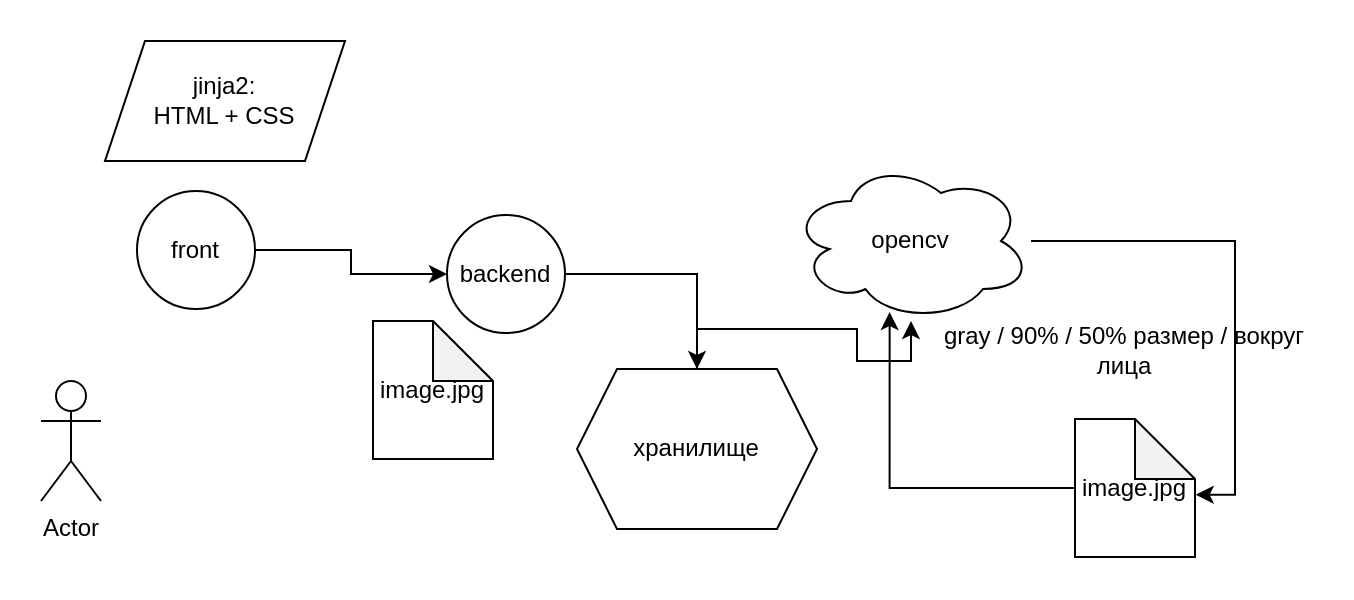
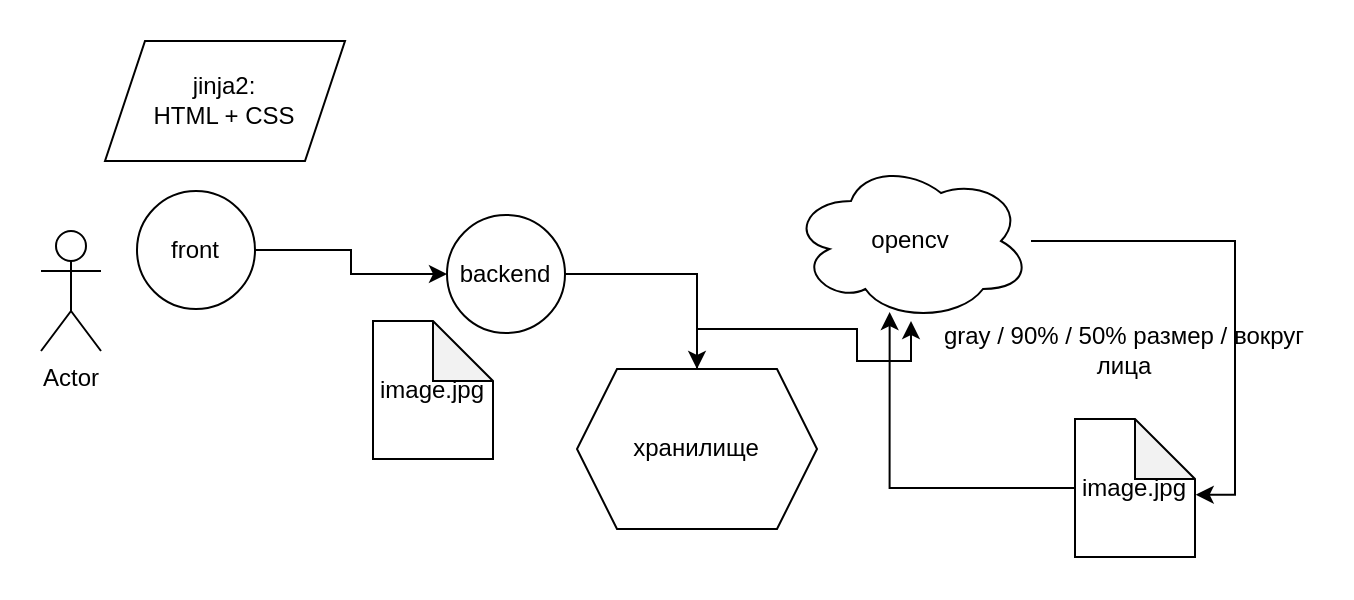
(71, 441) -> (71, 291)
